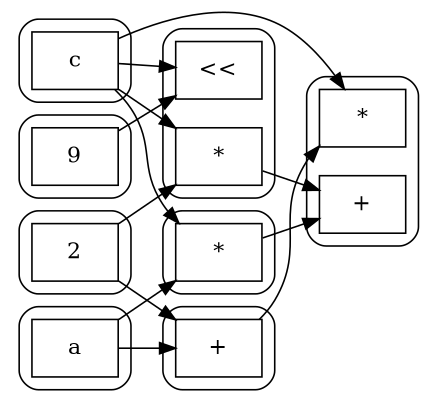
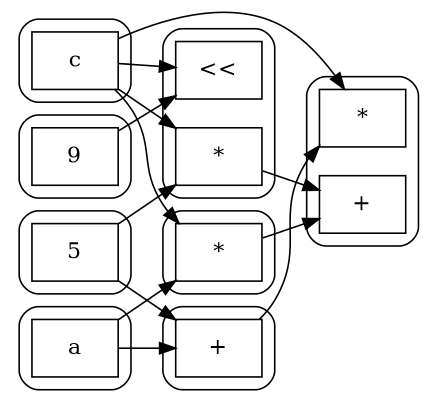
(75, 252) -> (75, 252)
